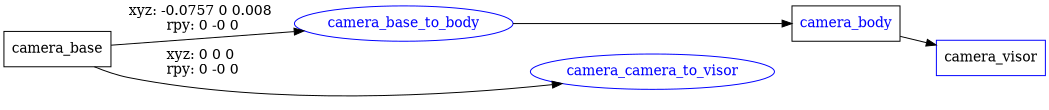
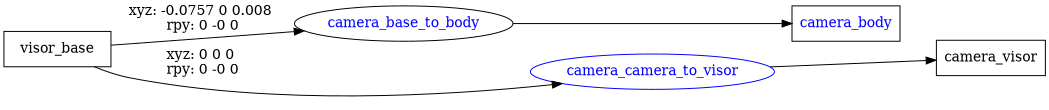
(404, 24) -> (404, 24)
(913, 40) -> (848, 64)
(57, 49) -> (57, 49)
(991, 58) -> (991, 58)
